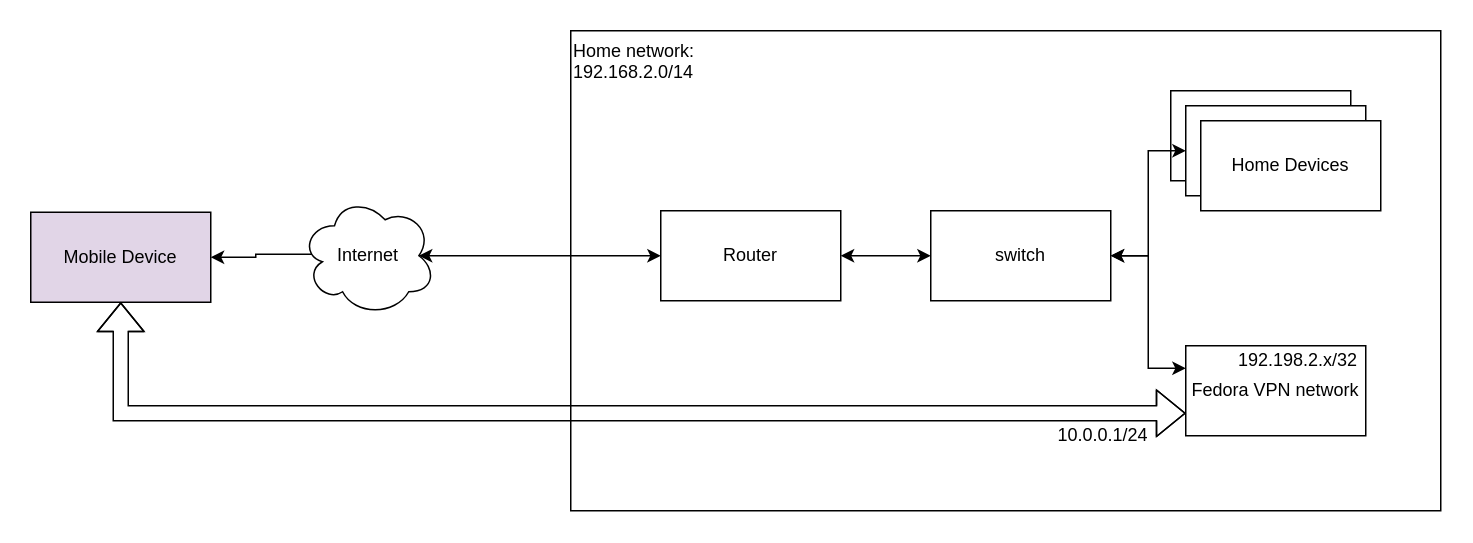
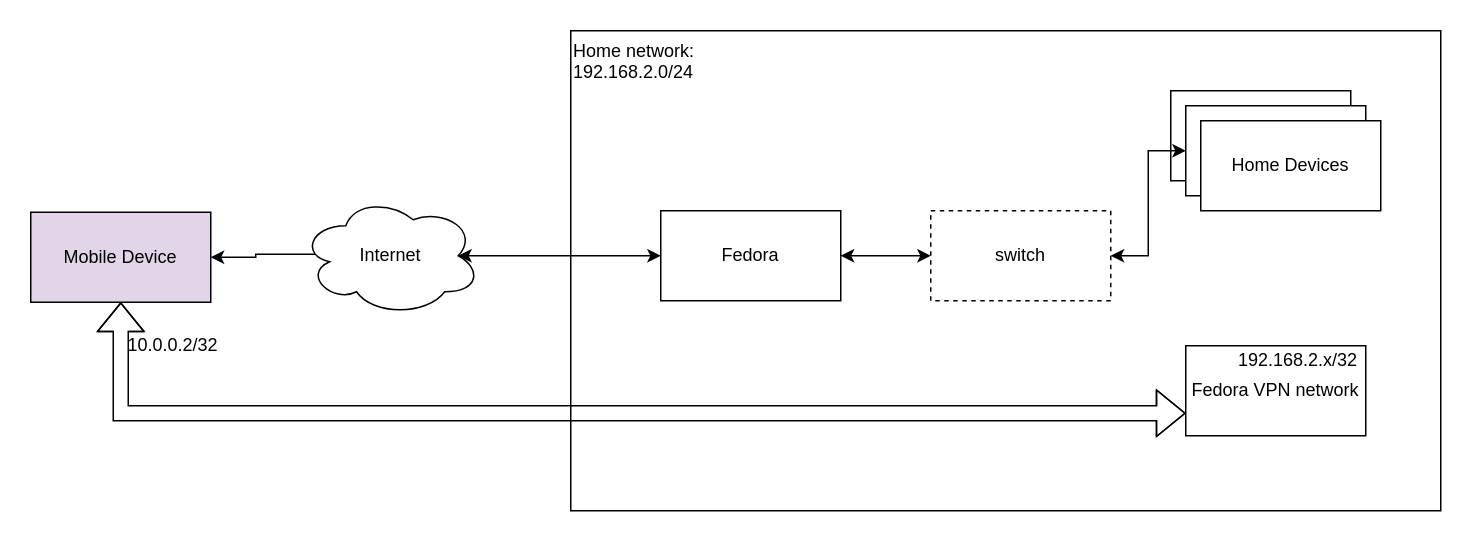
(637, 63) -> (637, 63)
(368, 256) -> (391, 256)
(751, 256) -> (751, 256)
(1021, 256) -> (1021, 256)
(1148, 326) -> none
none -> (173, 346)
(1298, 361) -> (1298, 361)
(1103, 436) -> none
